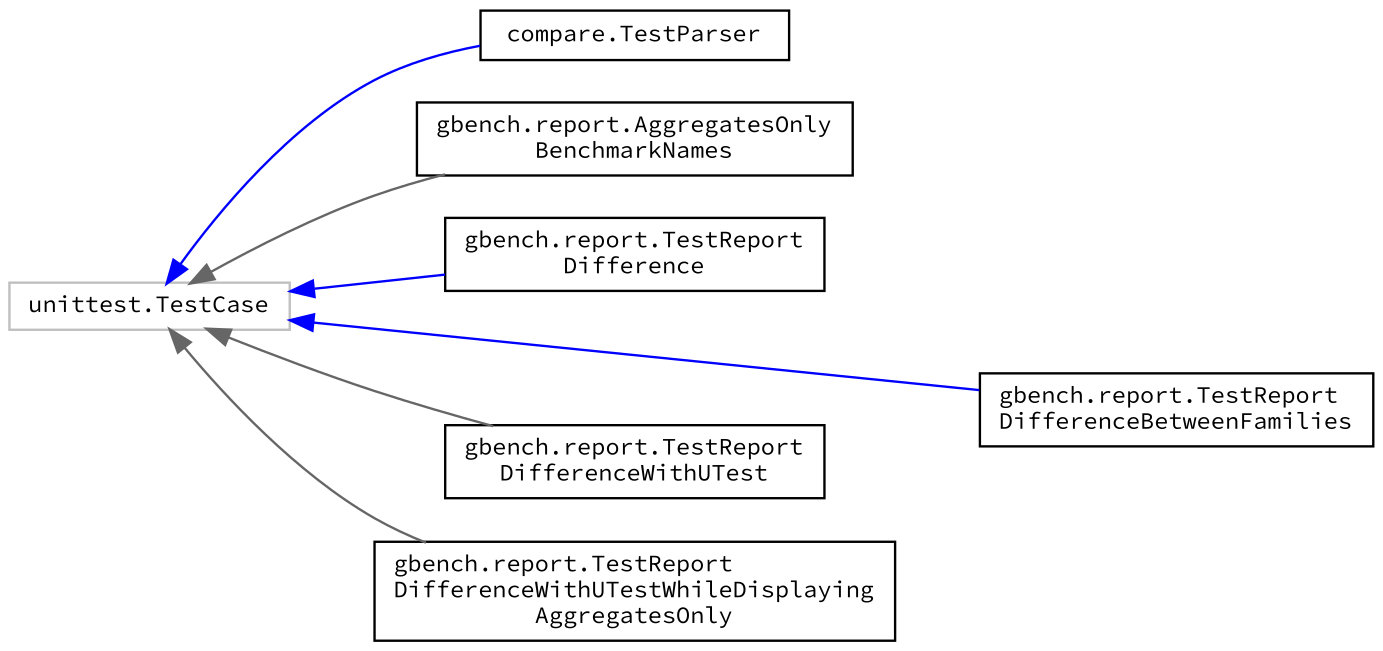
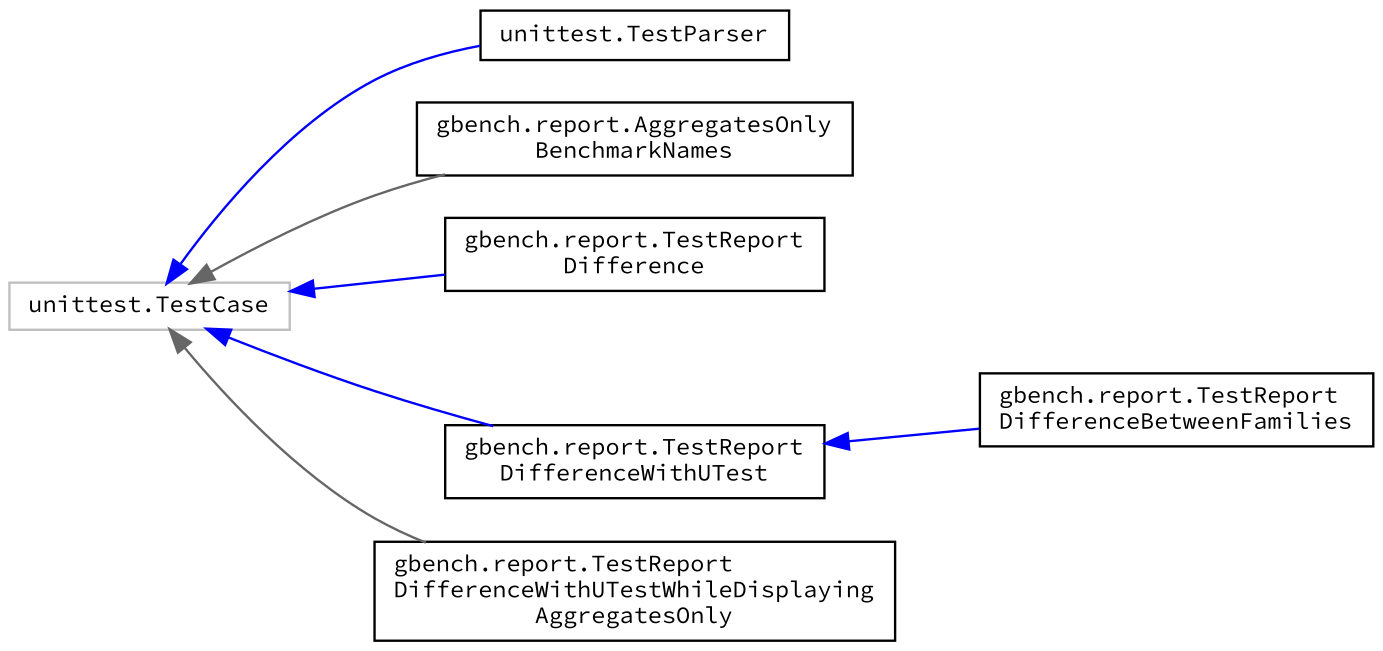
(635, 35) -> (635, 35)
(646, 356) -> (914, 435)
(360, 386) -> (360, 386)
